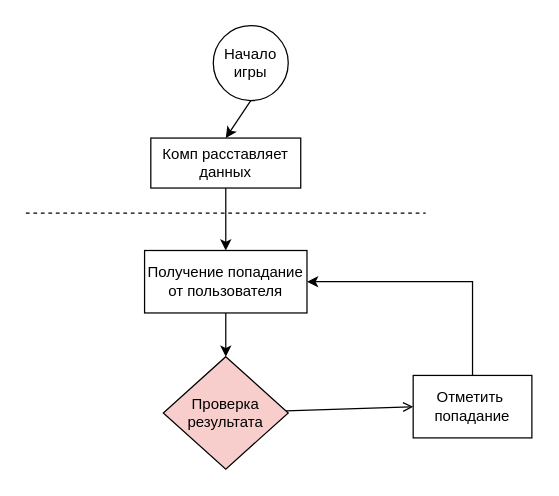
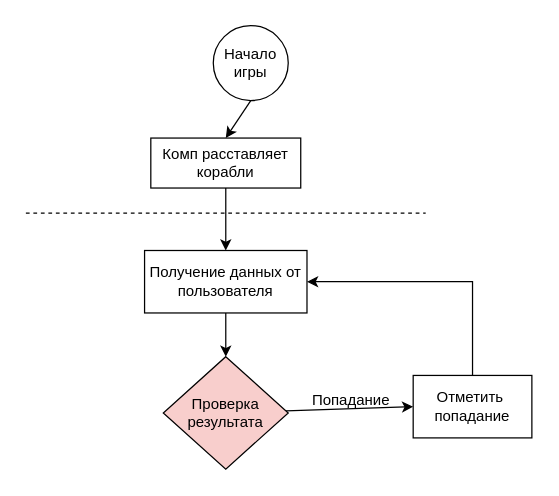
(226, 163) -> (226, 163)
(226, 282) -> (226, 282)
none -> (351, 401)
(405, 407) -> (403, 407)
